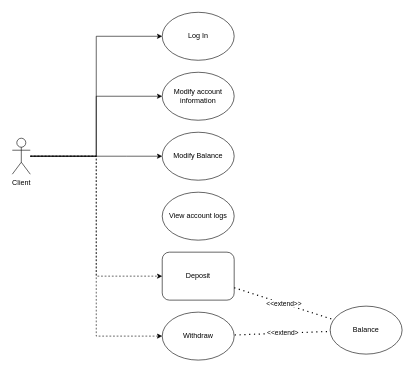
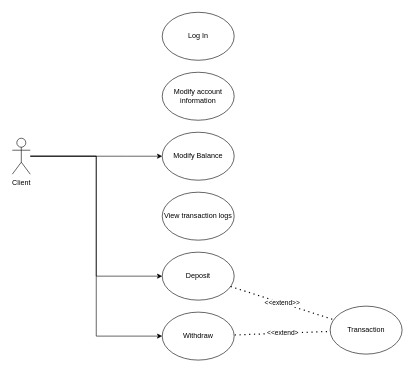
(96, 36) -> none
(156, 96) -> none
(198, 216) -> (198, 216)
(128, 276) -> (128, 276)
(198, 276) -> (198, 276)
(366, 330) -> (366, 330)
(97, 336) -> (97, 336)
